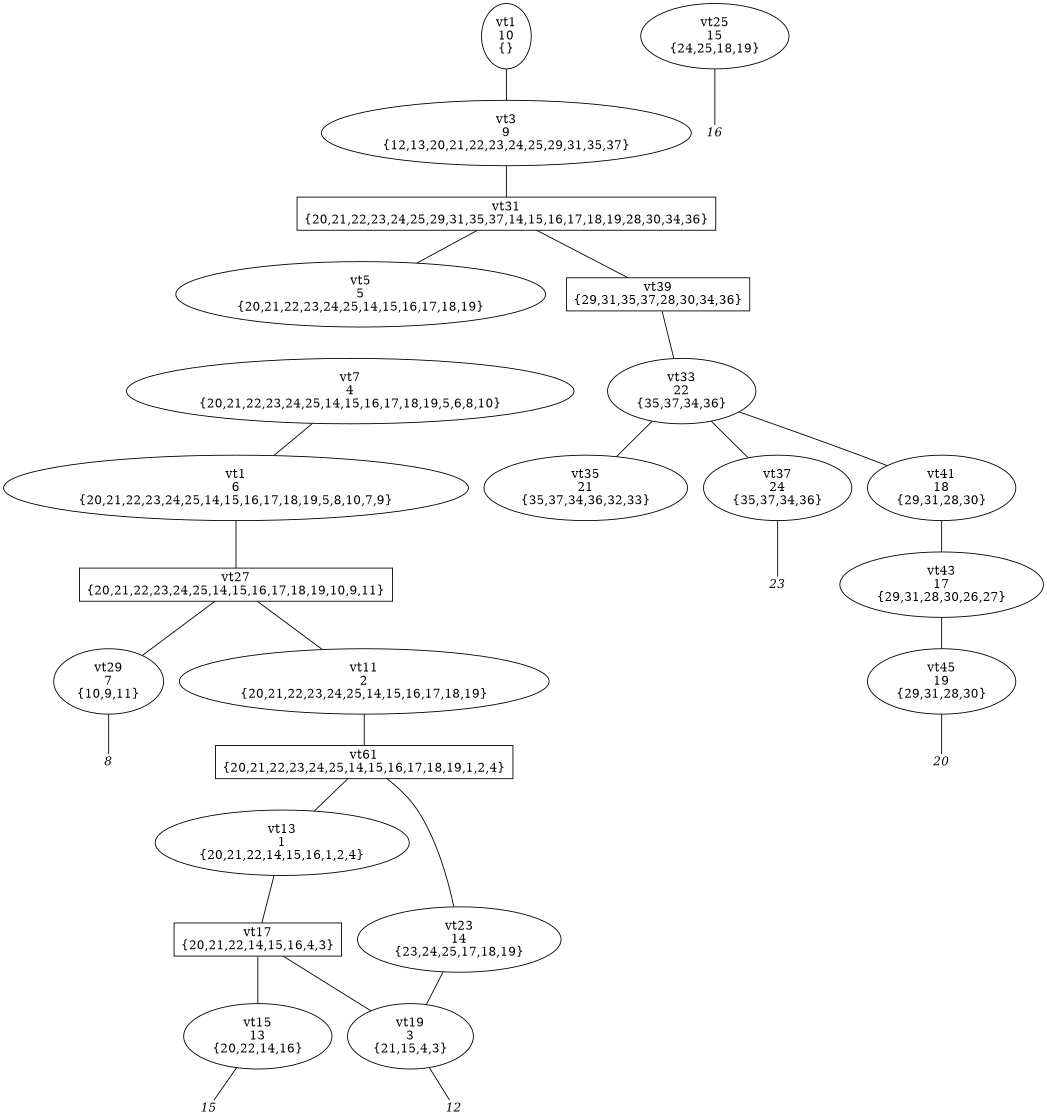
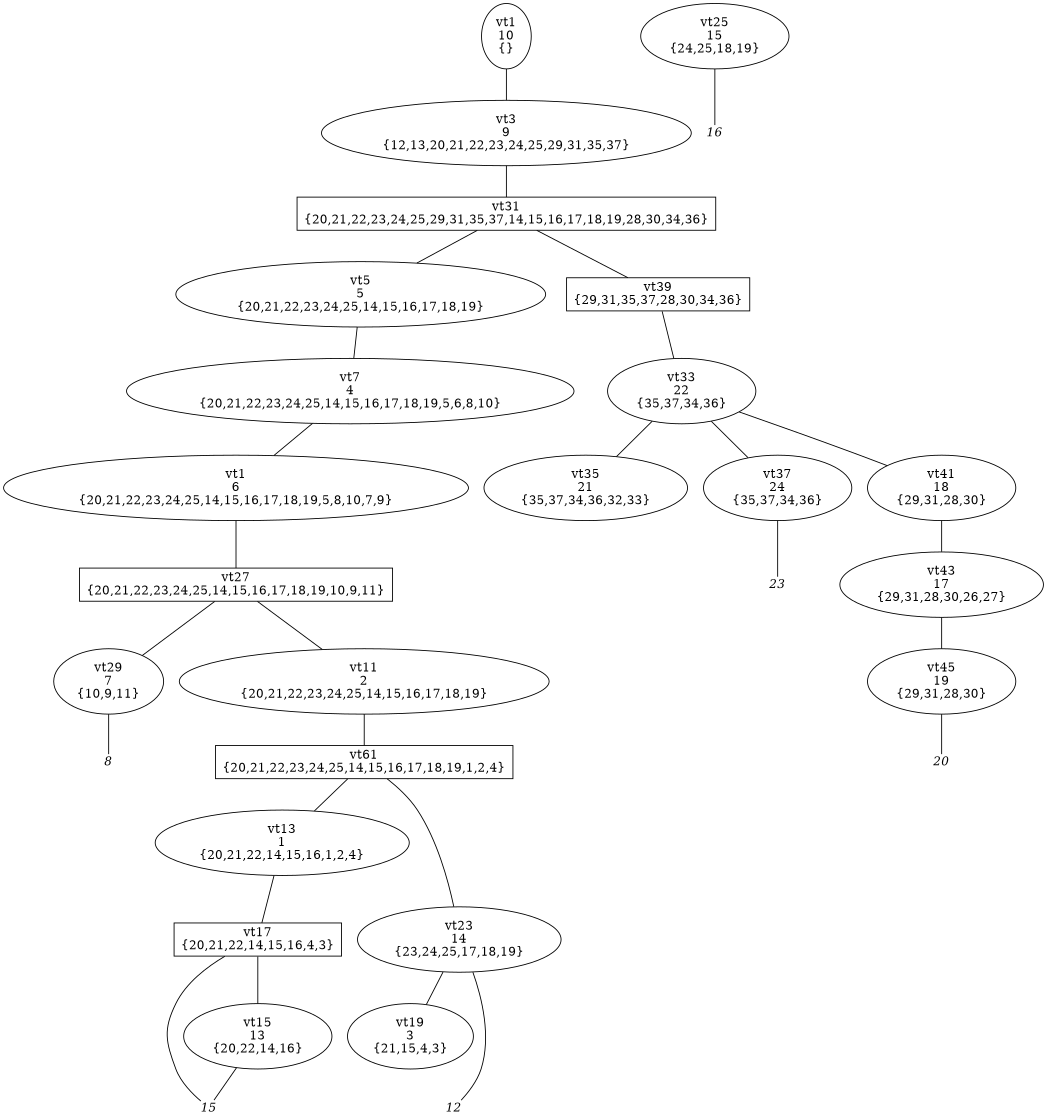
none -> (356, 343)
(327, 984) -> (169, 1022)
(439, 1084) -> (485, 1039)
